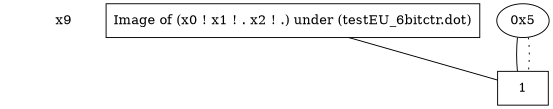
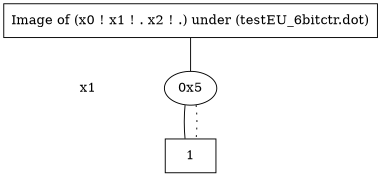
(64, 21) -> (88, 88)
(423, 59) -> (191, 55)
